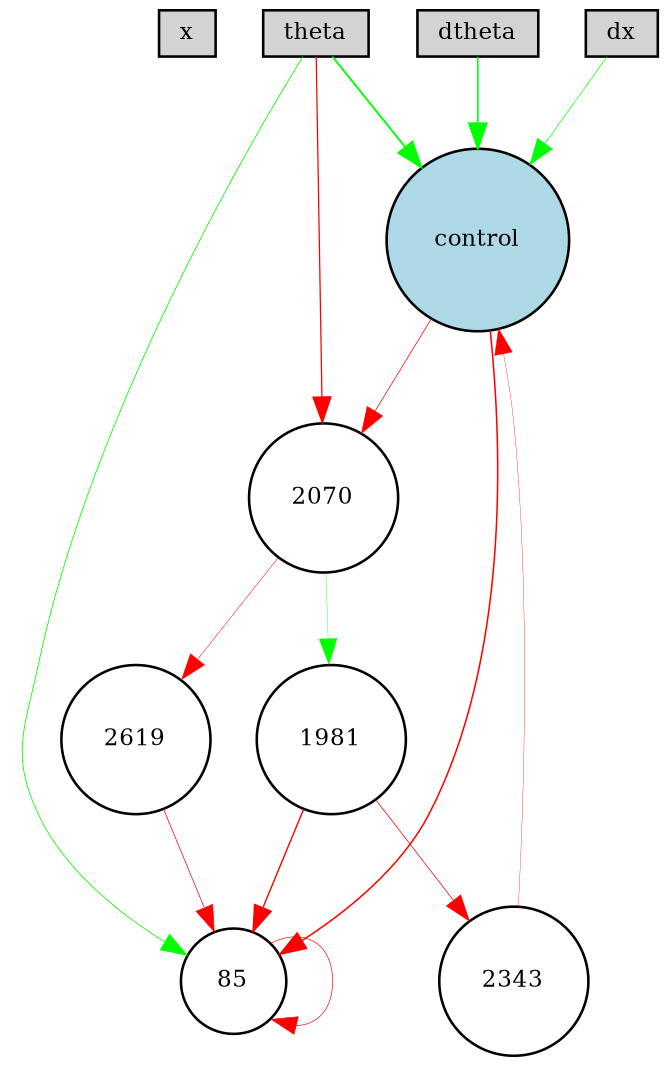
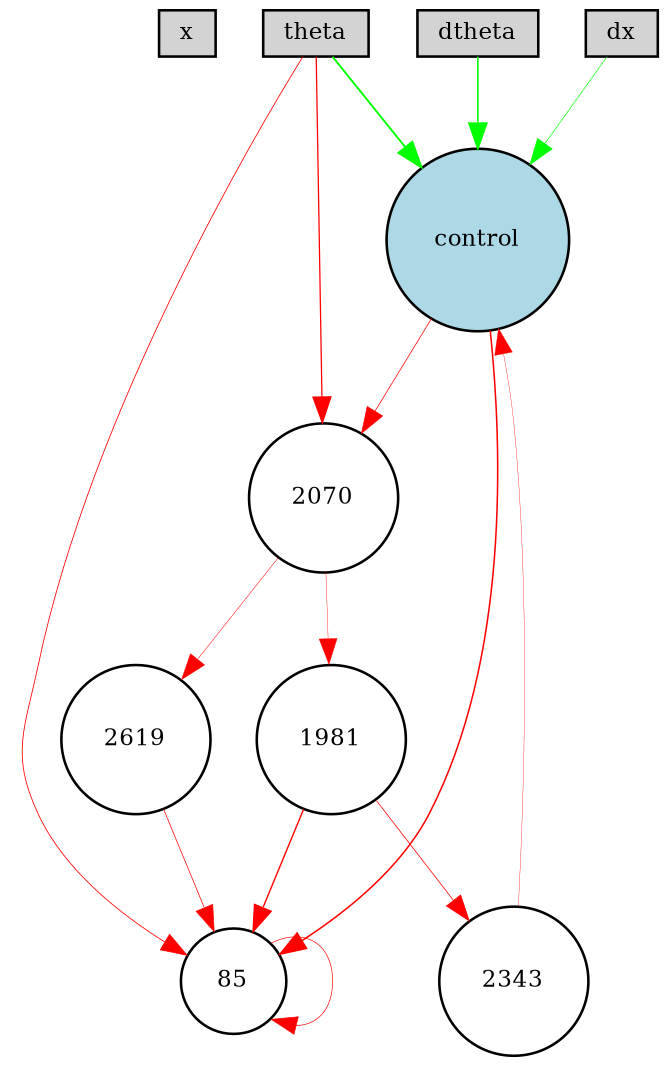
(84, 506) -> (84, 506)
(327, 606) -> (327, 606)
